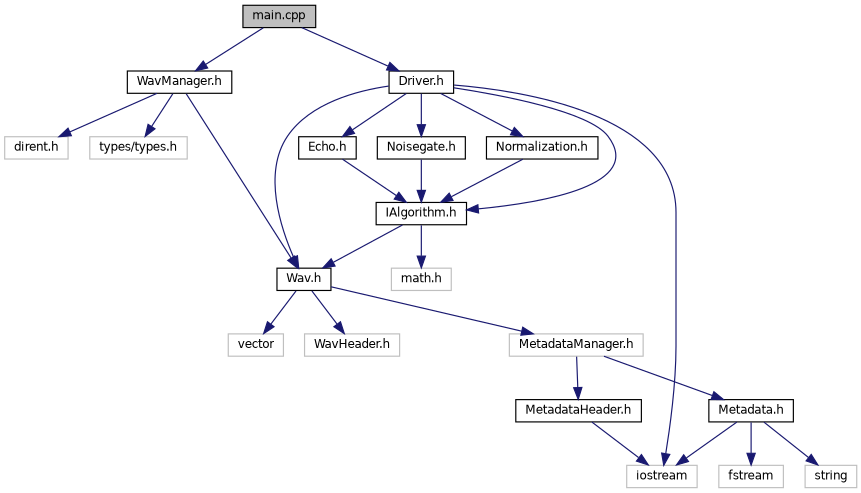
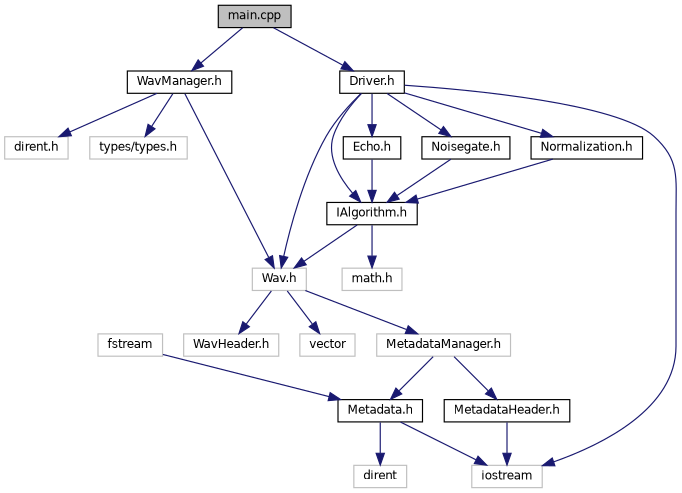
(304, 279) -> (279, 279)
(751, 438) -> (246, 376)
(831, 476) -> (380, 476)
